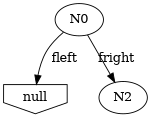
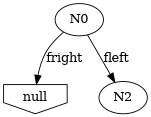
(64, 59) -> (64, 59)
(116, 59) -> (116, 59)
